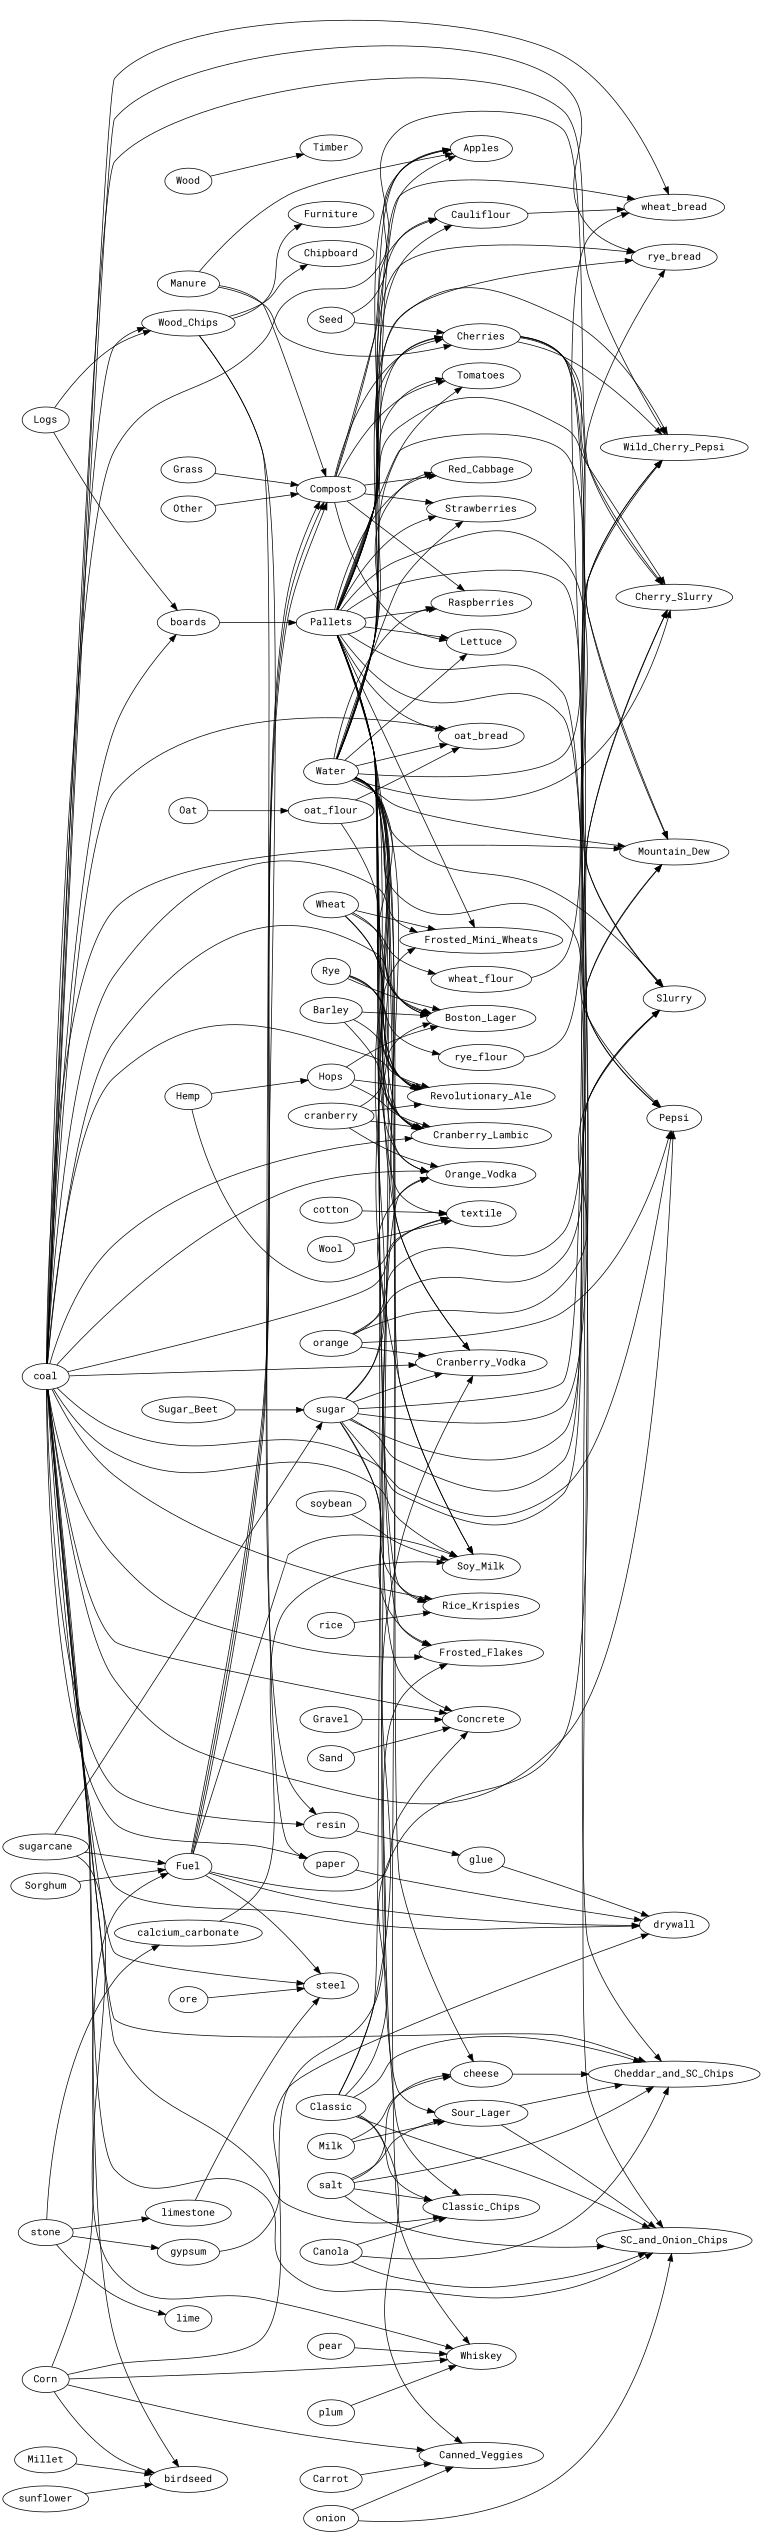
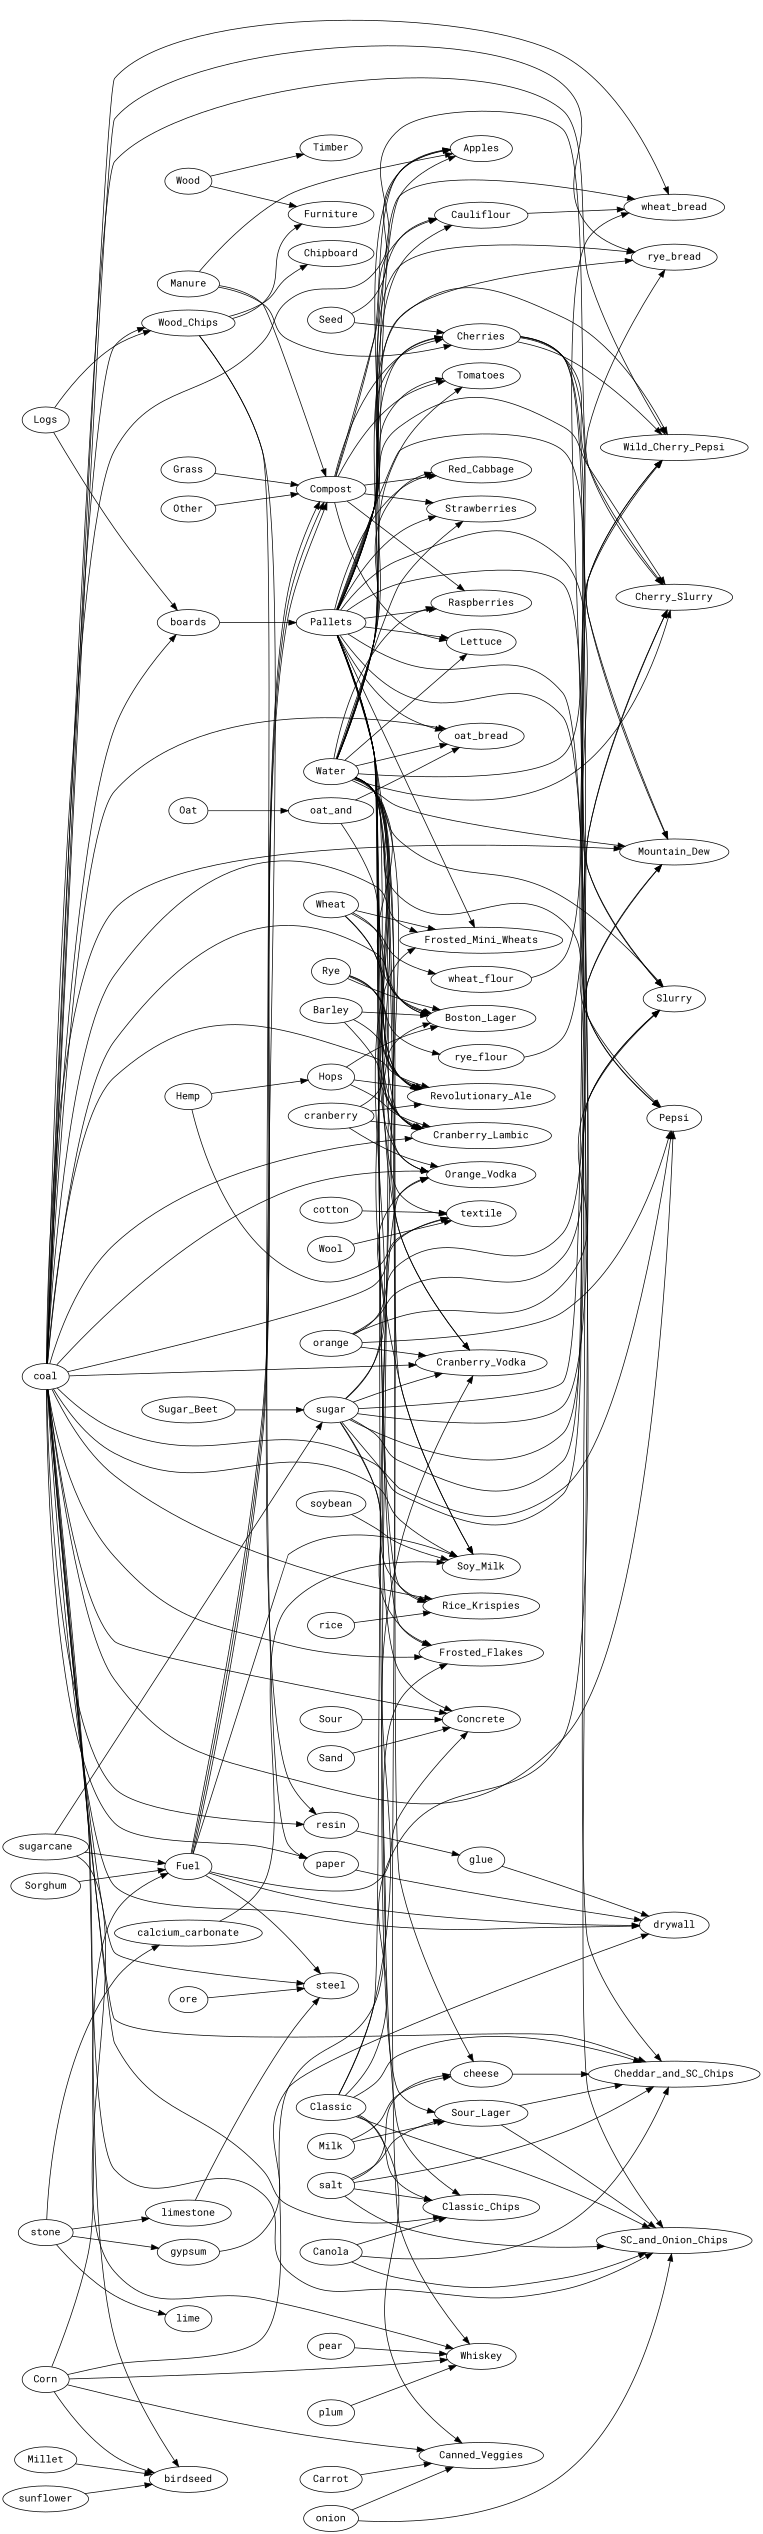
none -> (250, 196)
(331, 811) -> (331, 811)
(331, 1720) -> (331, 1720)
